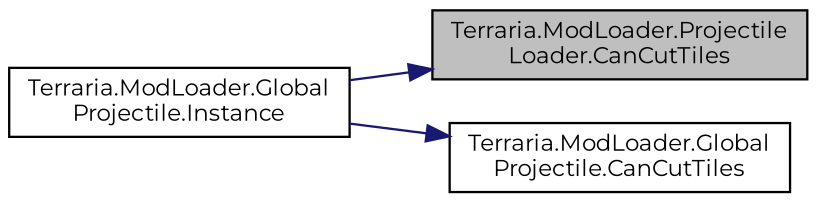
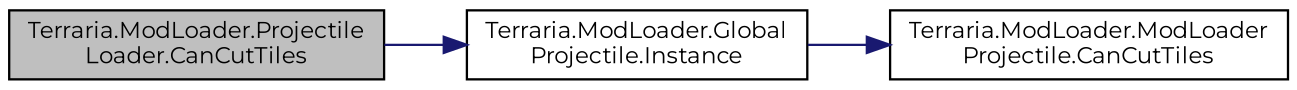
(380, 76) -> (414, 45)
(620, 158) -> (1089, 45)
